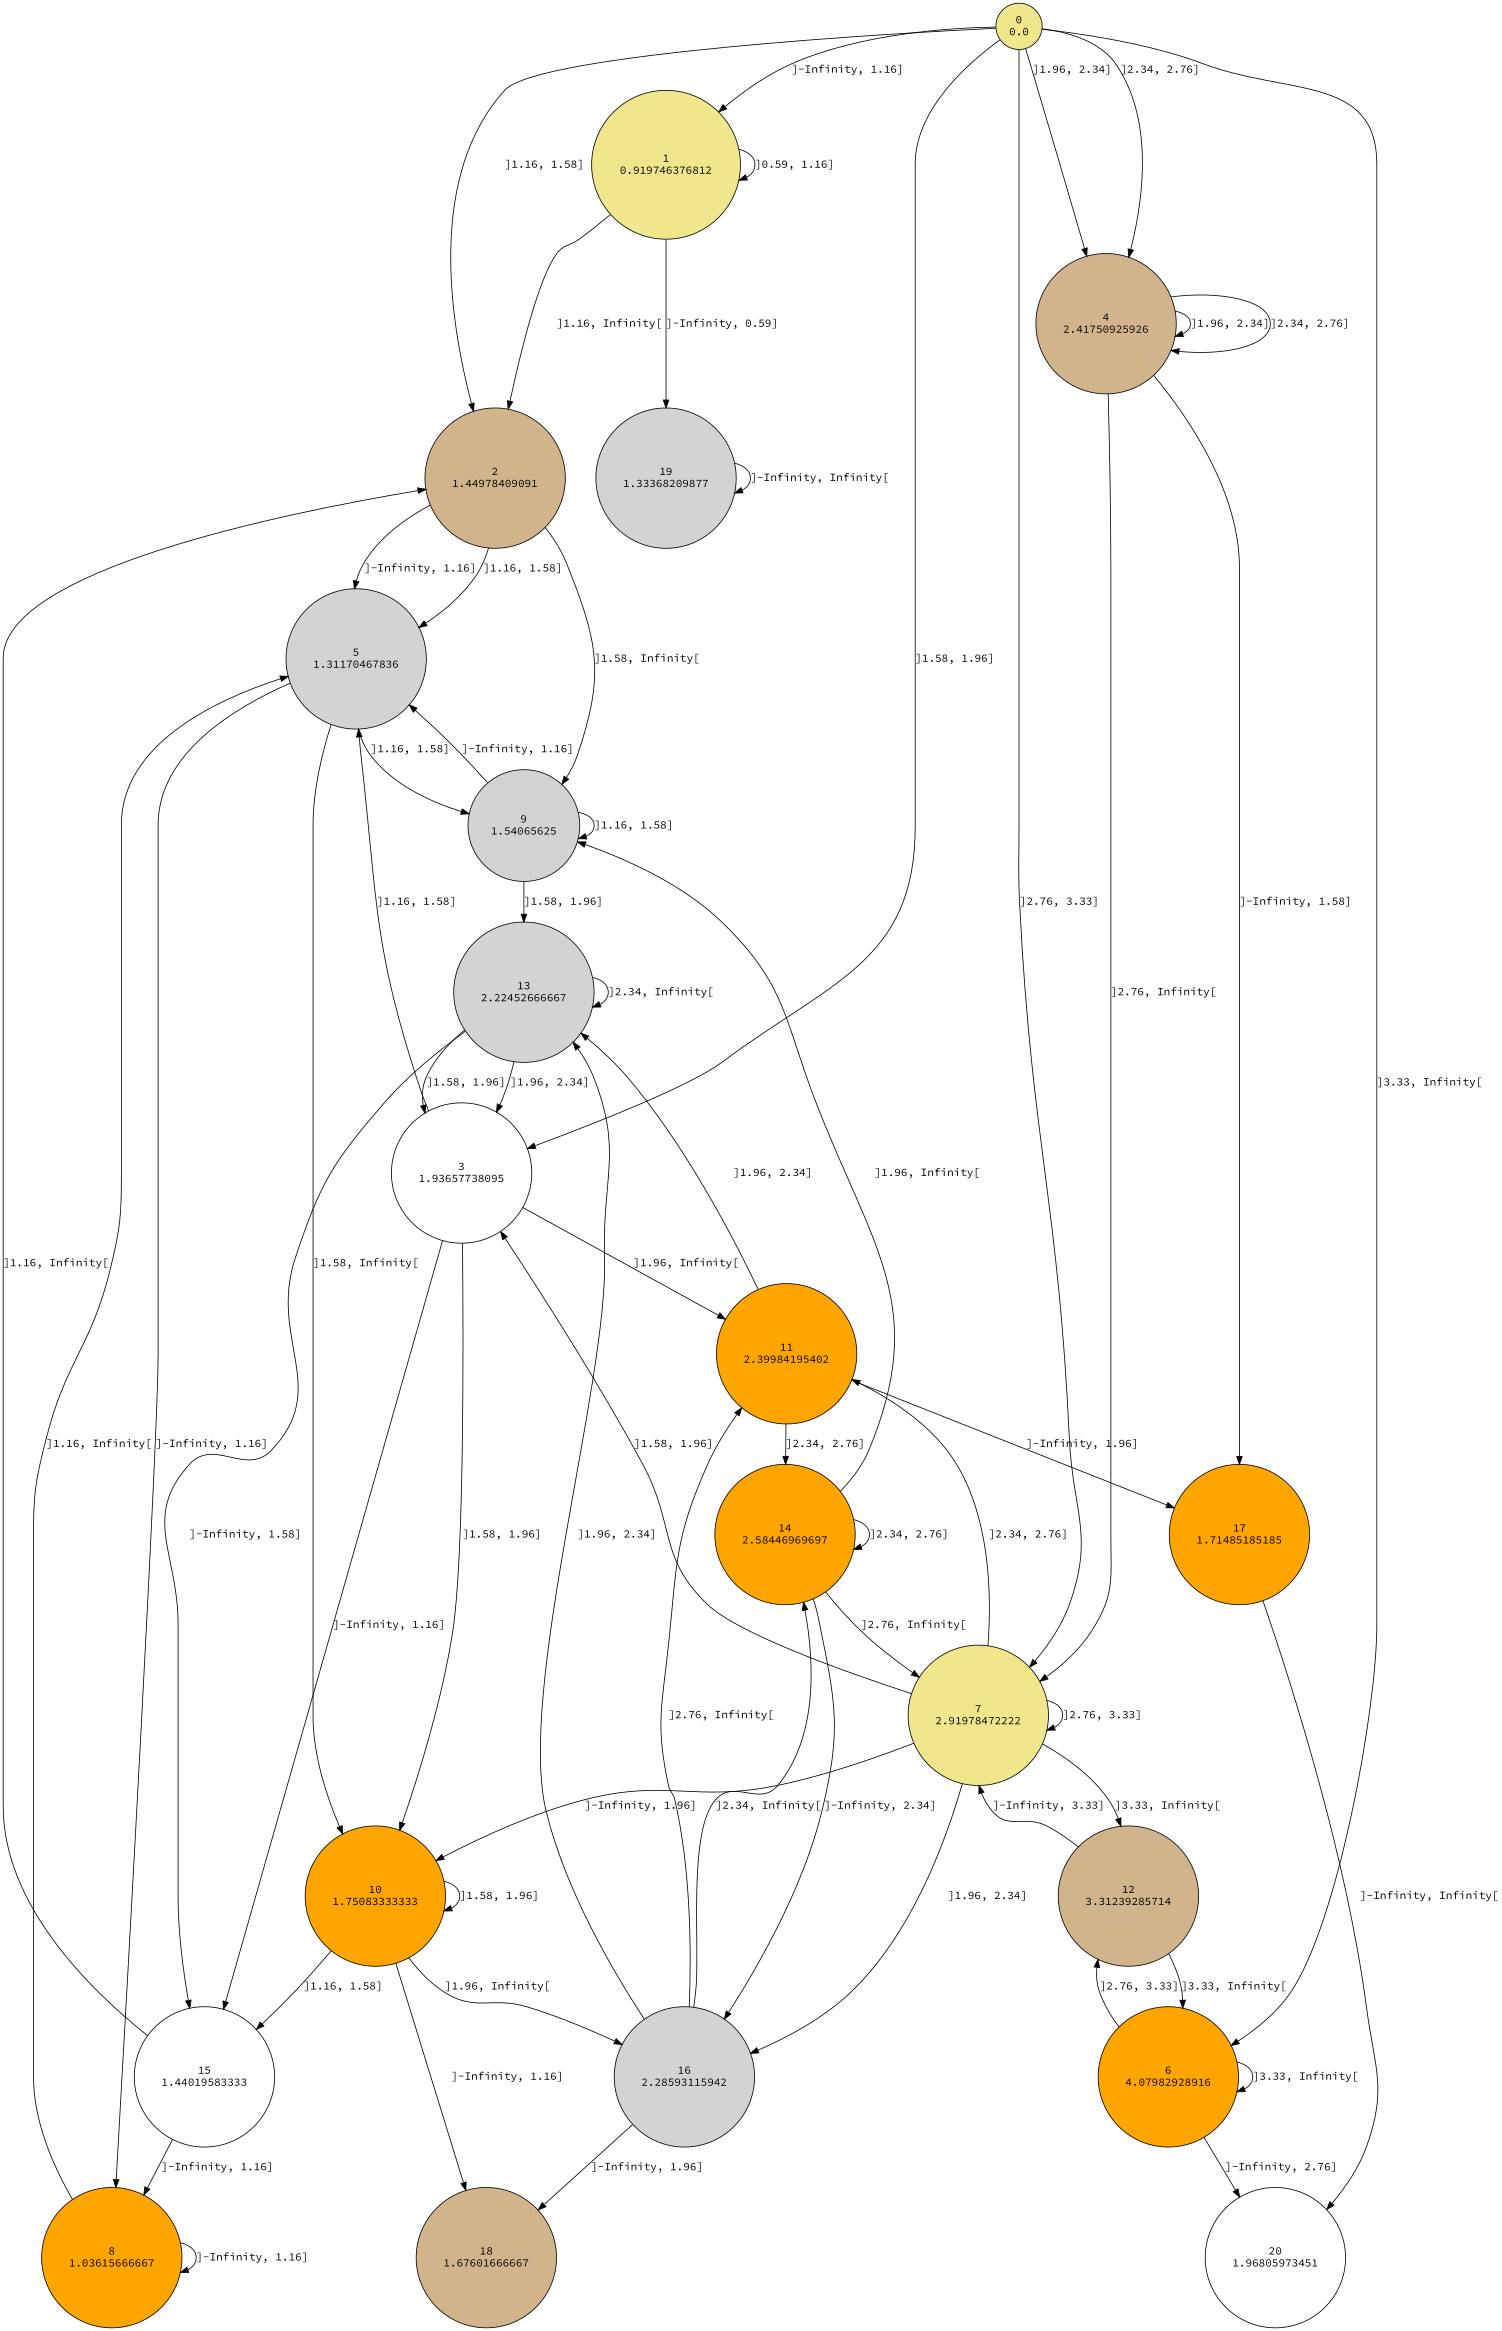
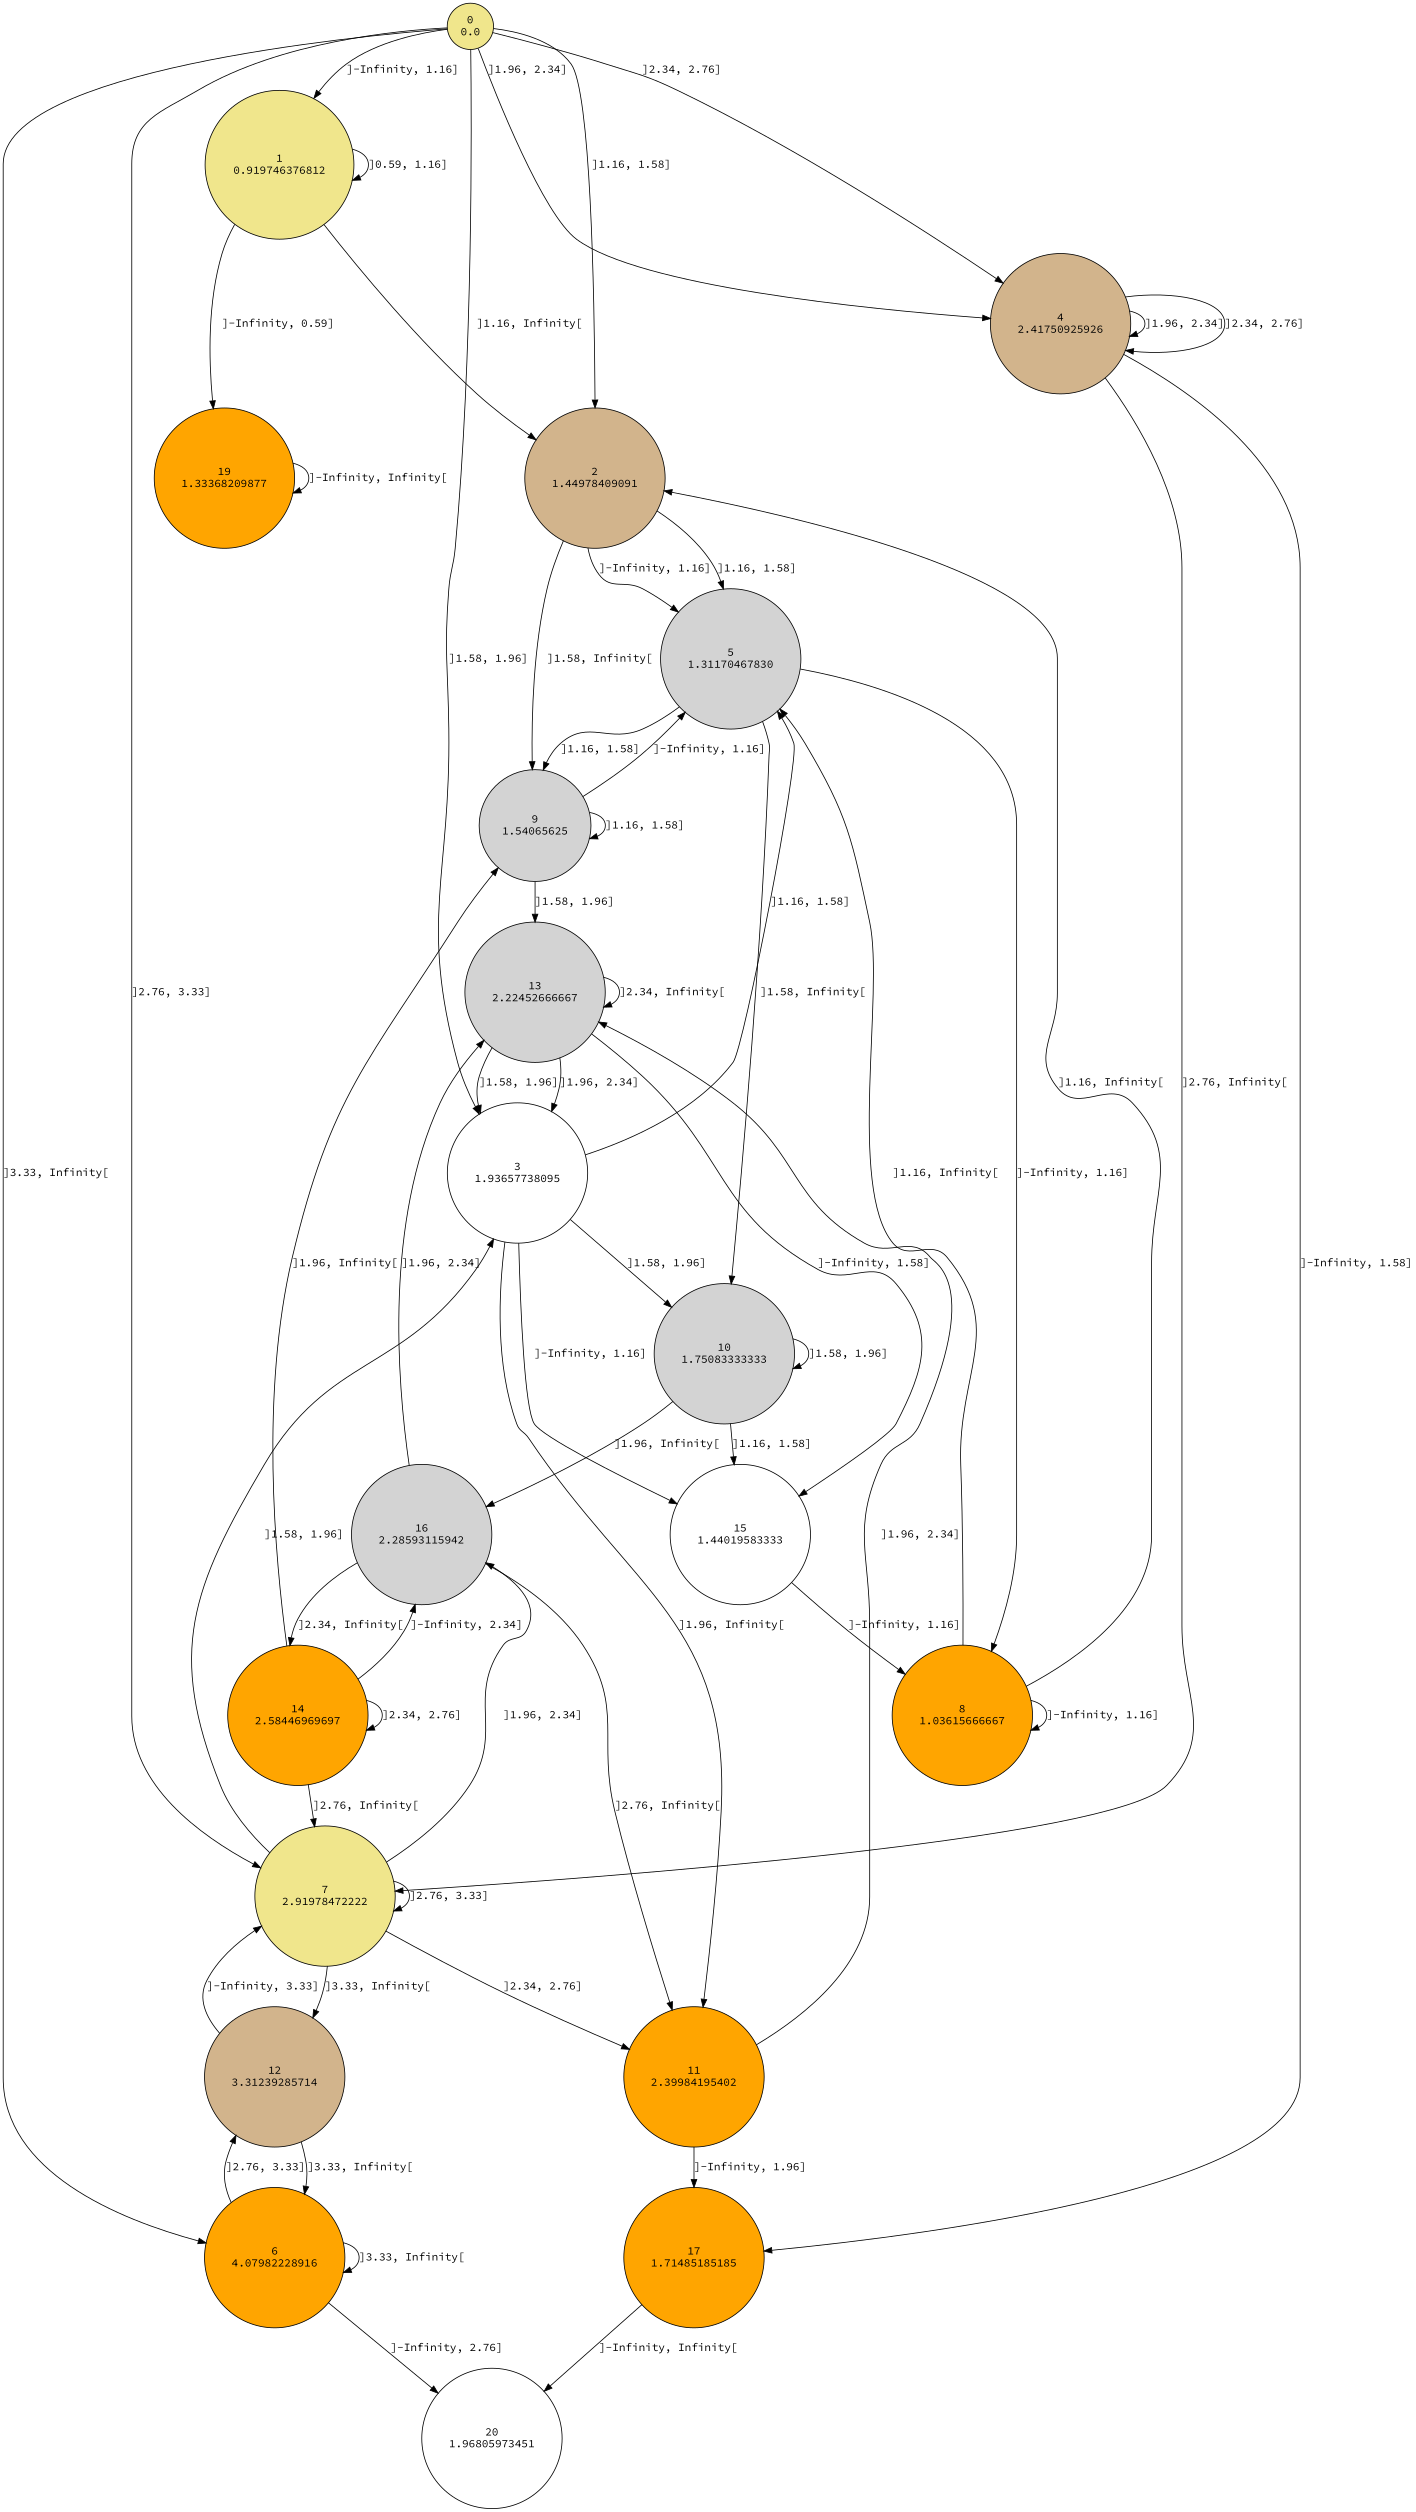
(666, 478) -> (224, 478)
(356, 659) -> (731, 659)
(3, 1140) -> (1054, 1021)
(786, 1440) -> none
(688, 1791) -> none
(375, 1896) -> (724, 1354)
(1168, 2077) -> (275, 2258)
(486, 2258) -> none
